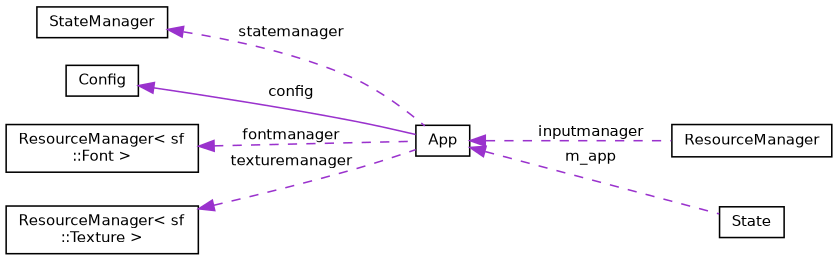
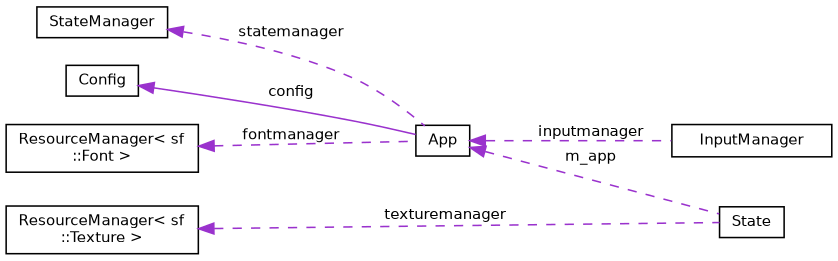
(752, 141) -> (752, 141)
(315, 180) -> (467, 226)
